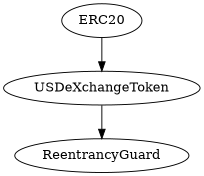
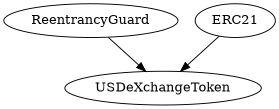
(102, 21) -> (235, 21)
(102, 117) -> (124, 51)
